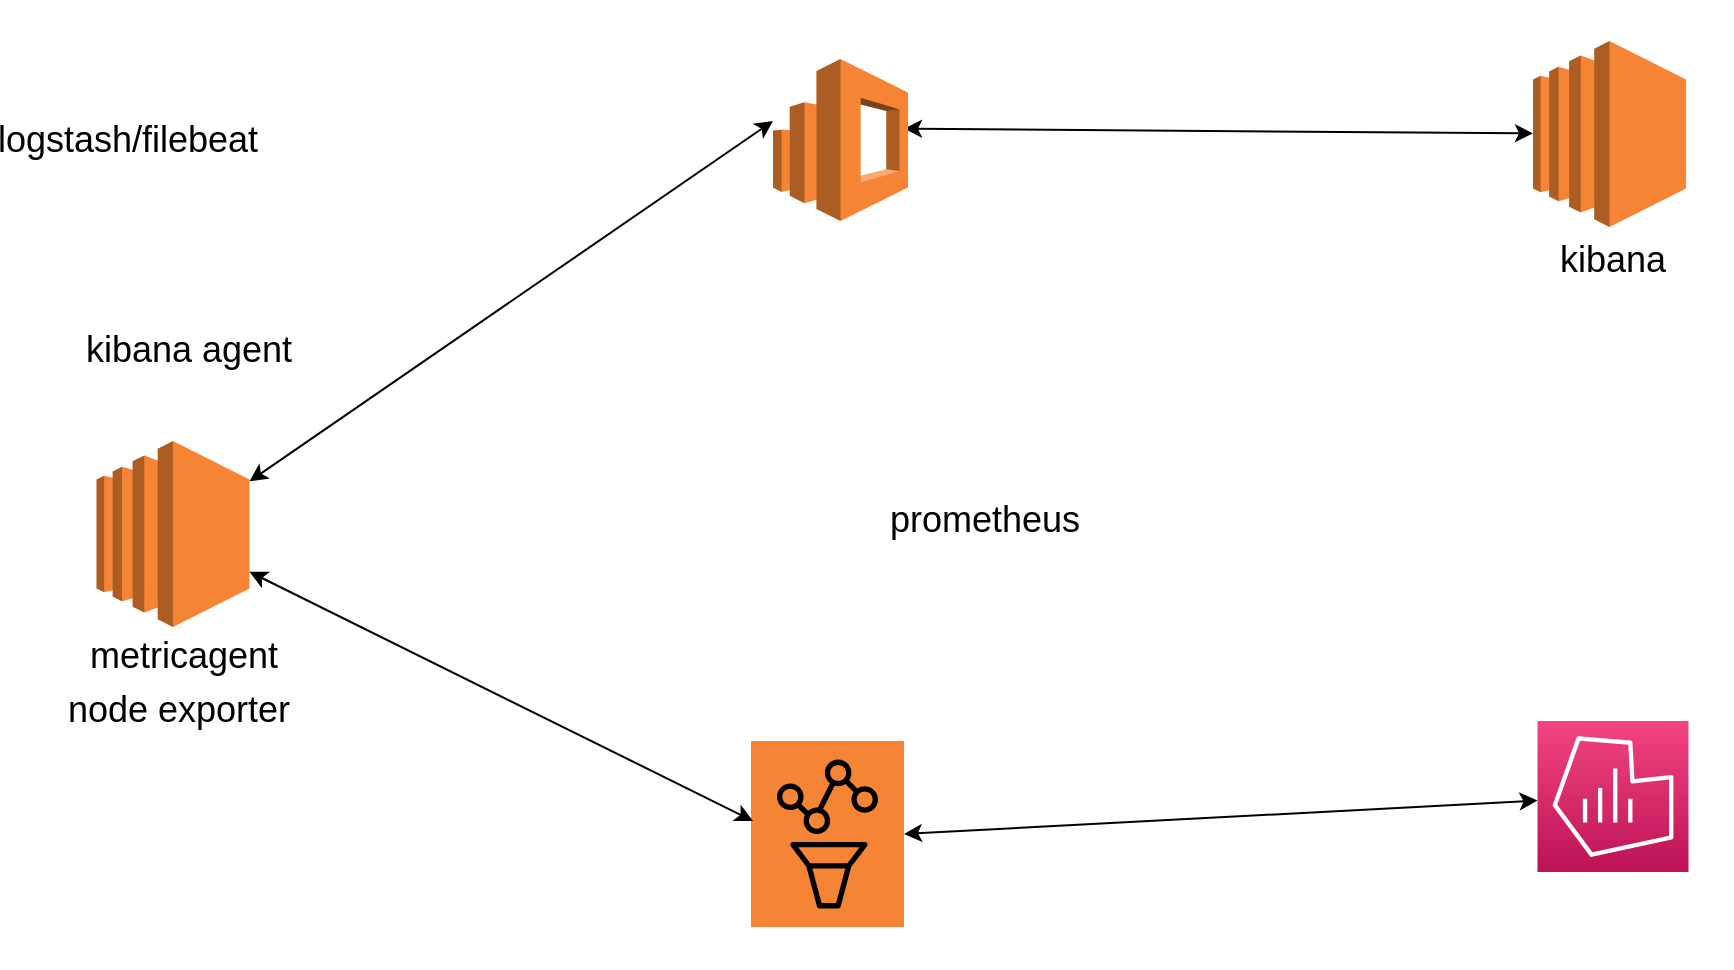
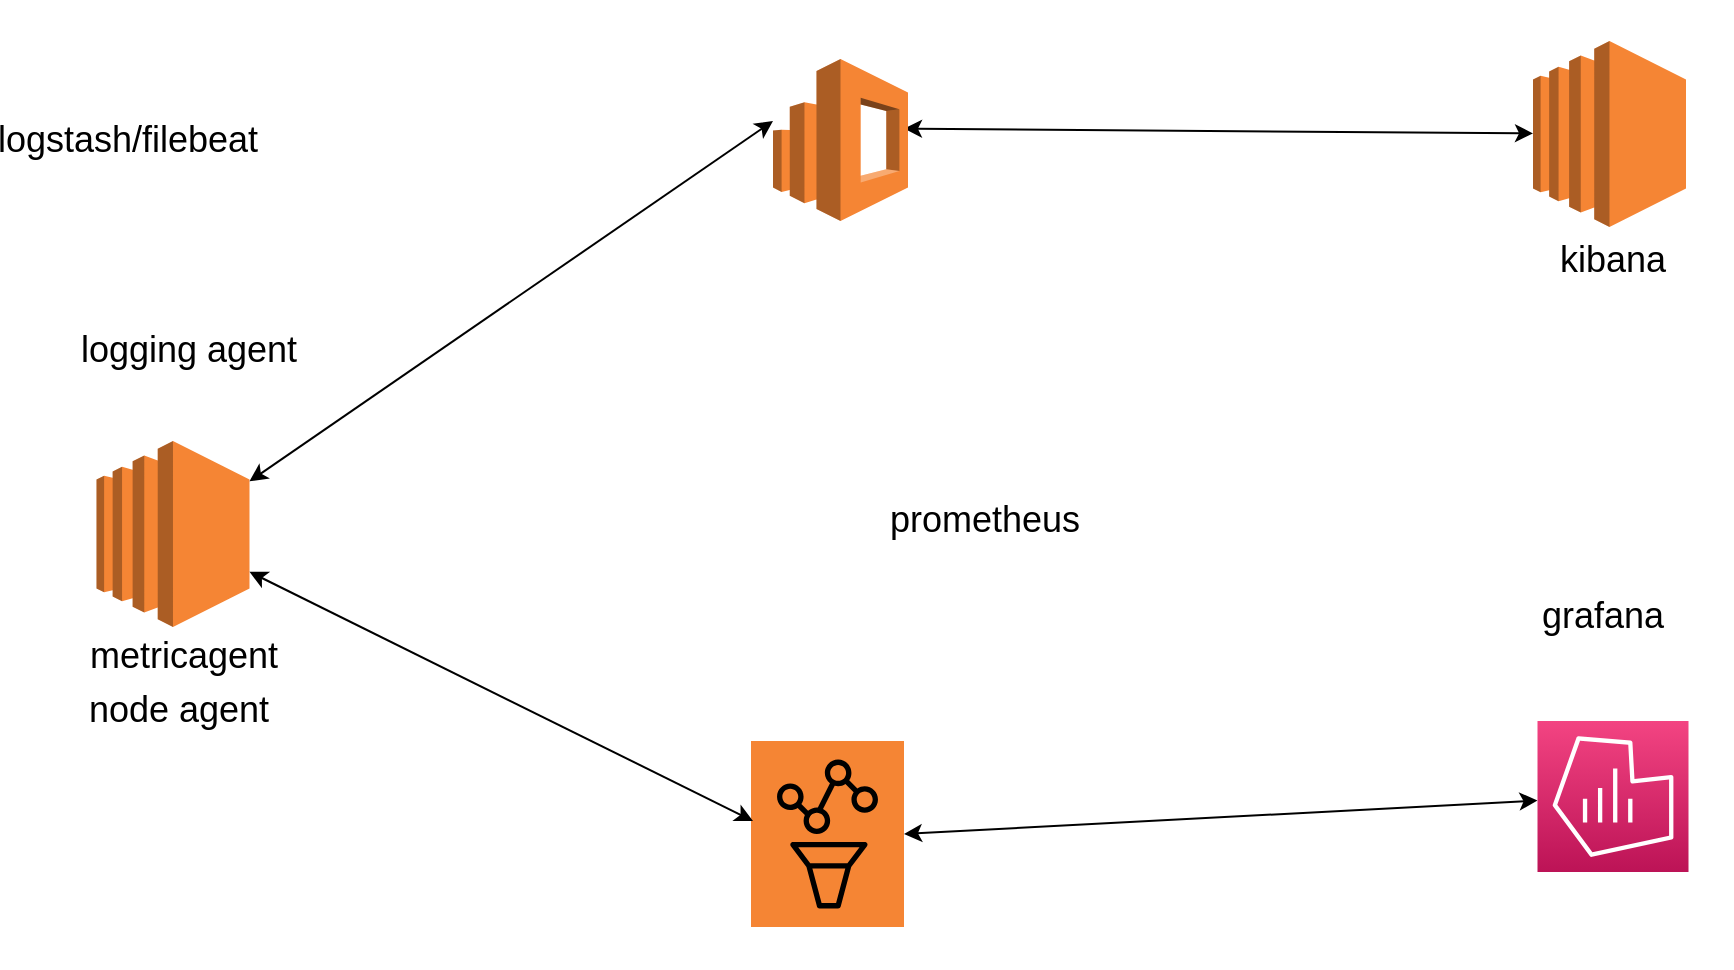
(190, 351) -> (190, 351)
none -> (1603, 617)
(180, 711) -> (180, 711)
